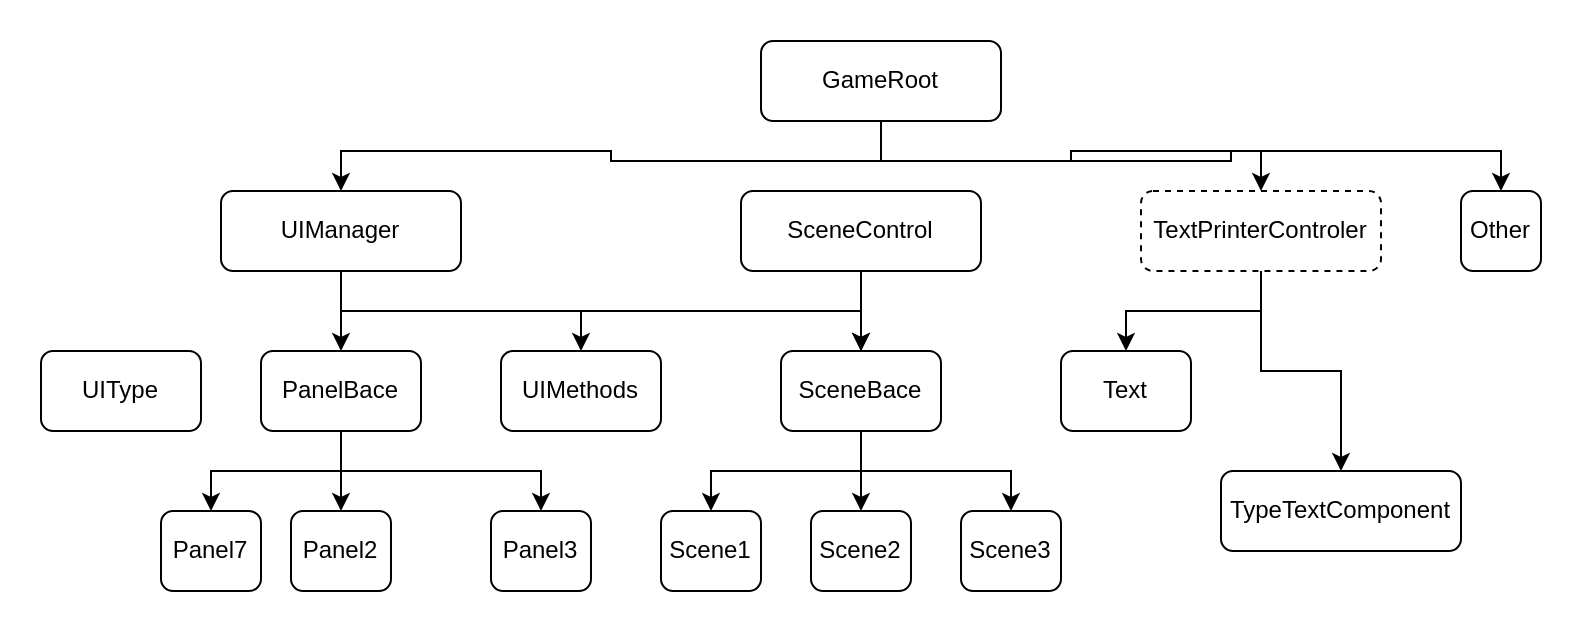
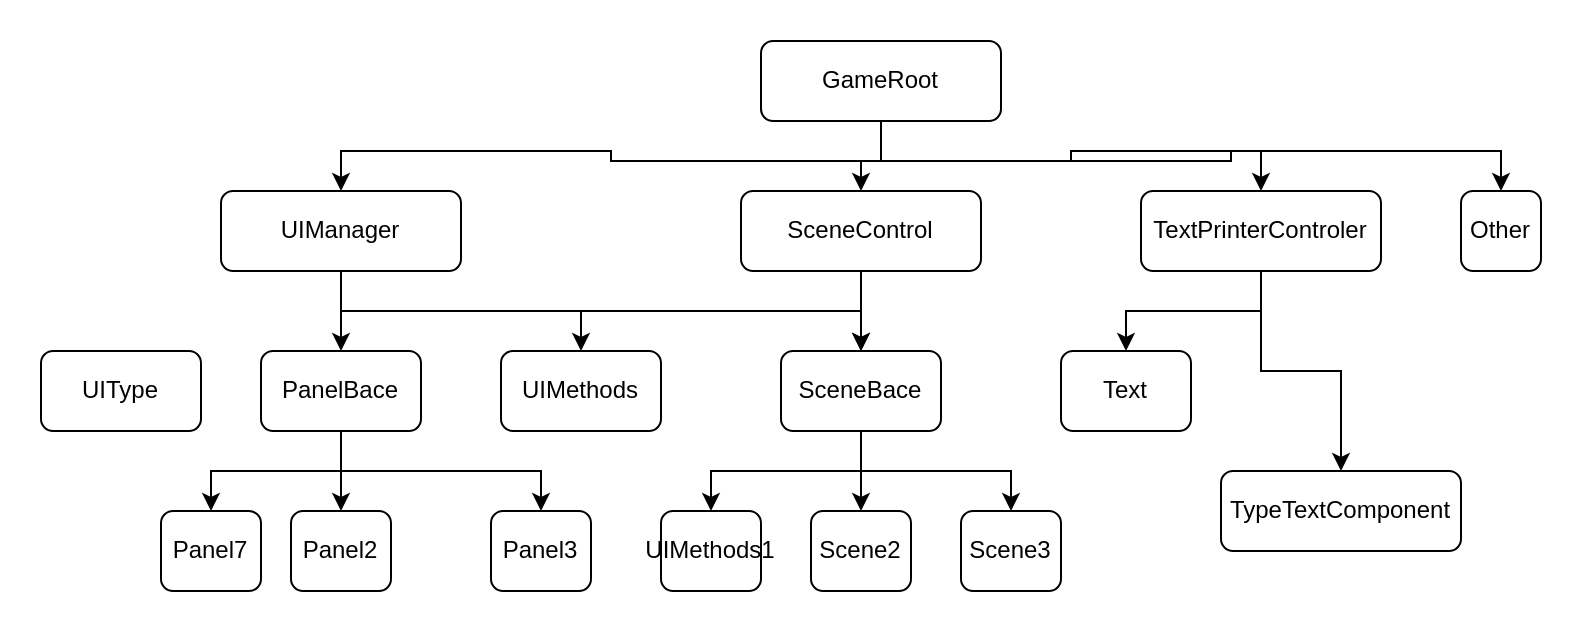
none -> (861, 171)
(1261, 231) -> (1261, 231)
(711, 551) -> (711, 551)
